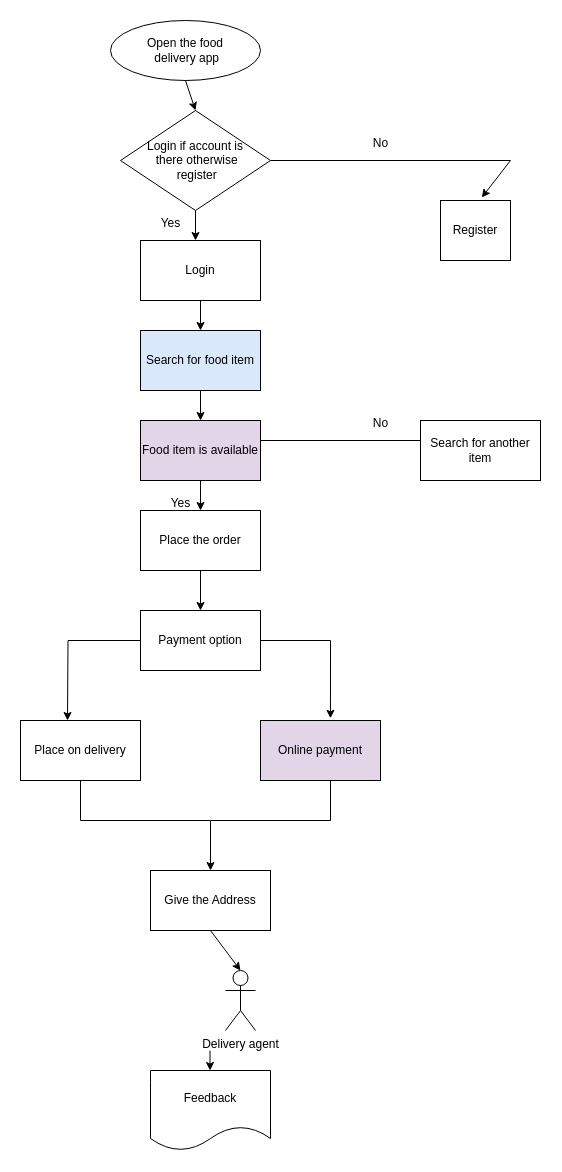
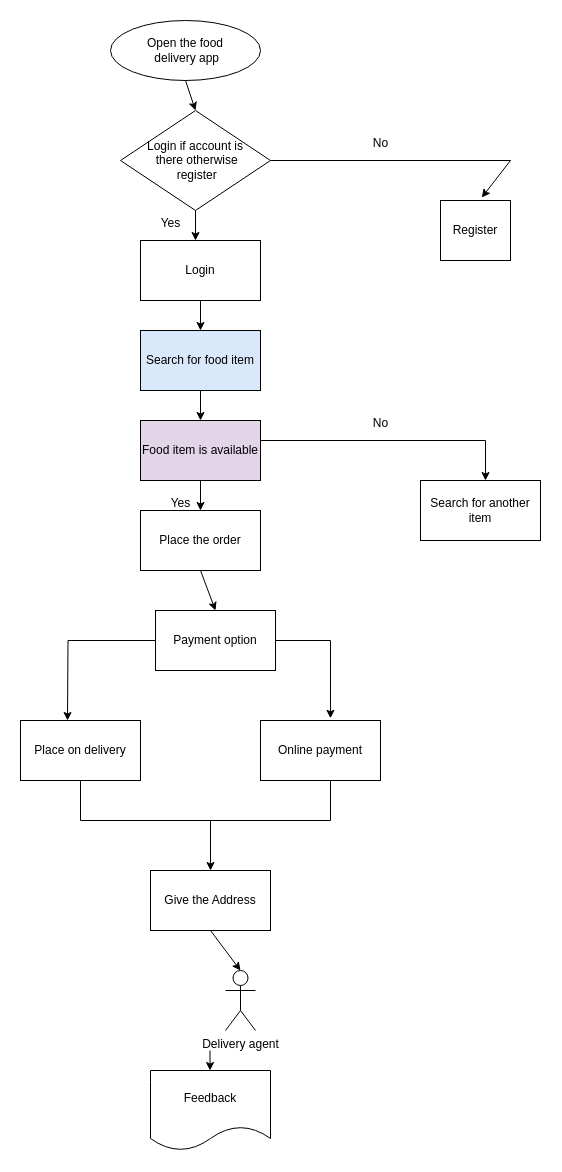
(481, 451) -> (481, 511)
(201, 641) -> (216, 641)
(321, 751) -> (321, 751)
